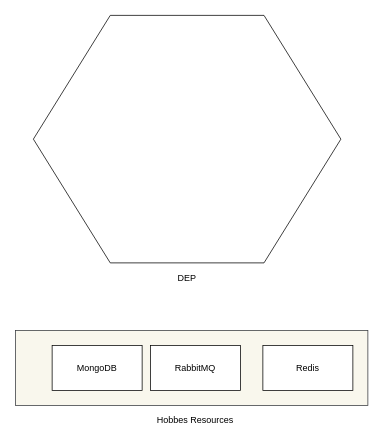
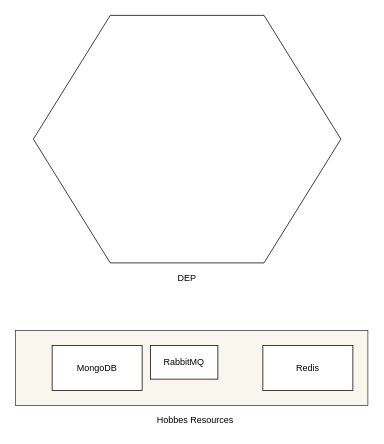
(195, 368) -> (184, 362)
